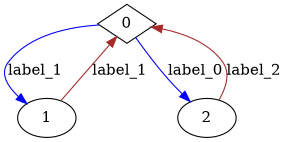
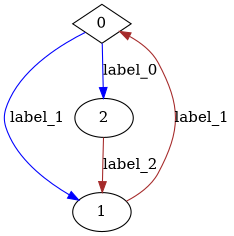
(212, 51) -> (103, 159)
